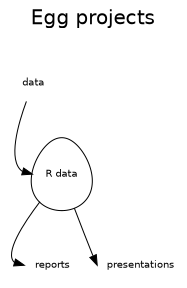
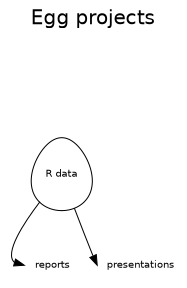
(33, 83) -> none
